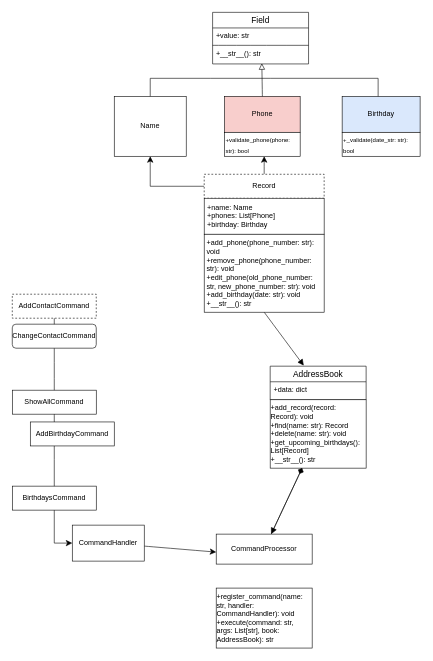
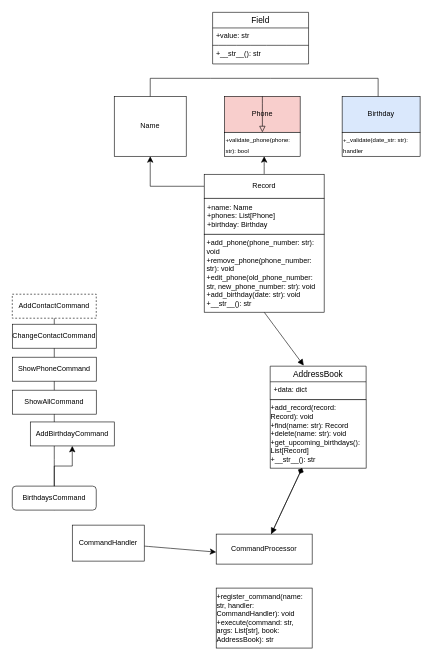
(262, 82) -> (263, 111)
(382, 144) -> (382, 144)
(264, 186) -> (264, 186)
(54, 336) -> (54, 336)
none -> (54, 369)
(54, 498) -> (54, 498)
(54, 542) -> (72, 452)
